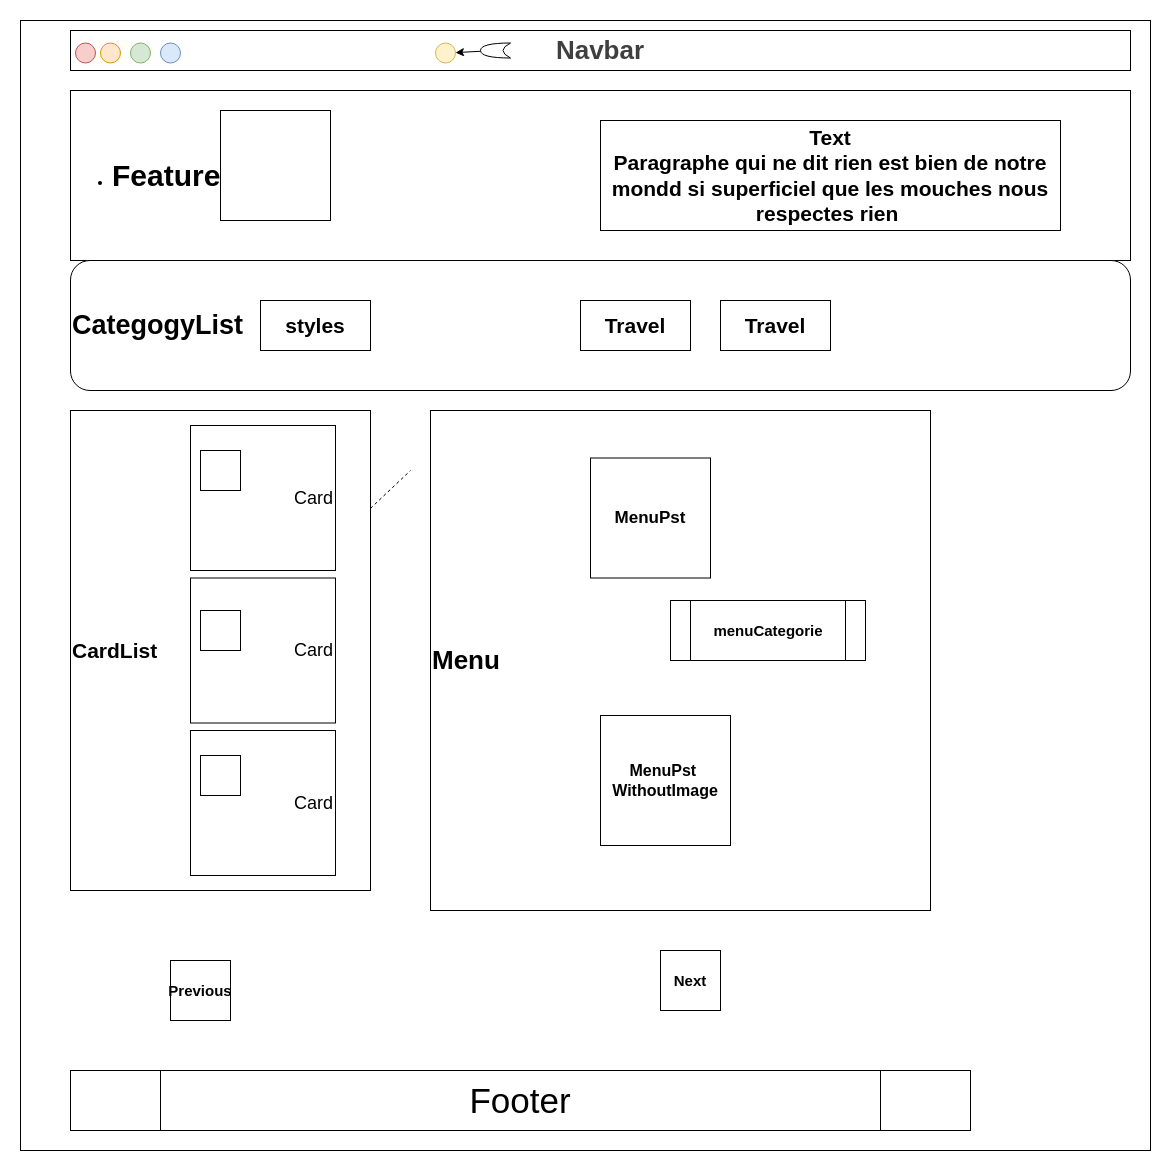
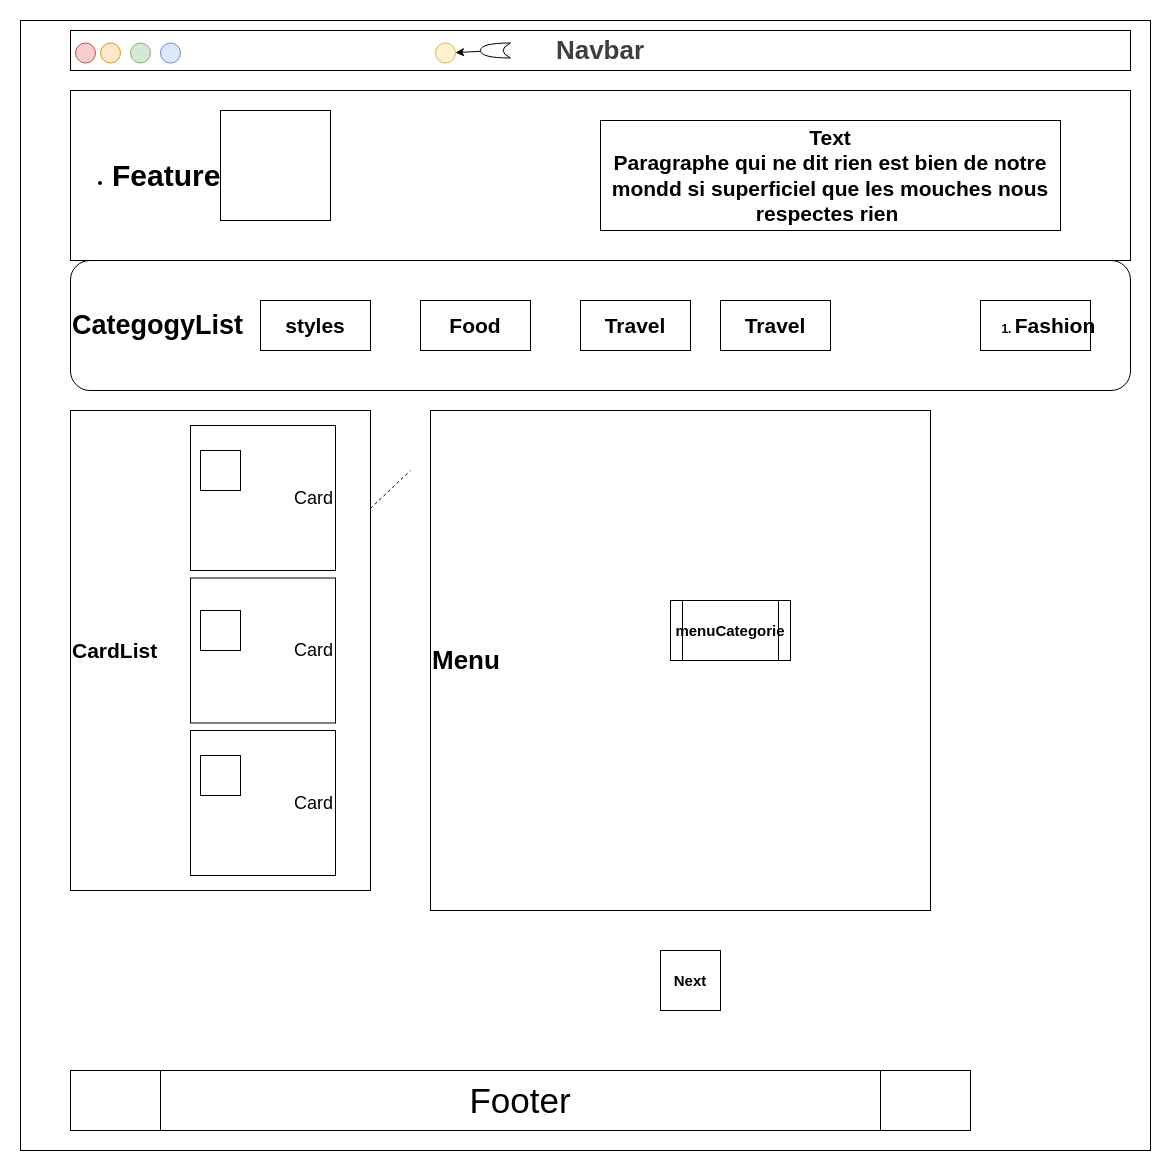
none -> (476, 326)
none -> (1036, 326)
(651, 518) -> none
(768, 631) -> (731, 631)
(666, 781) -> none
(201, 991) -> none
